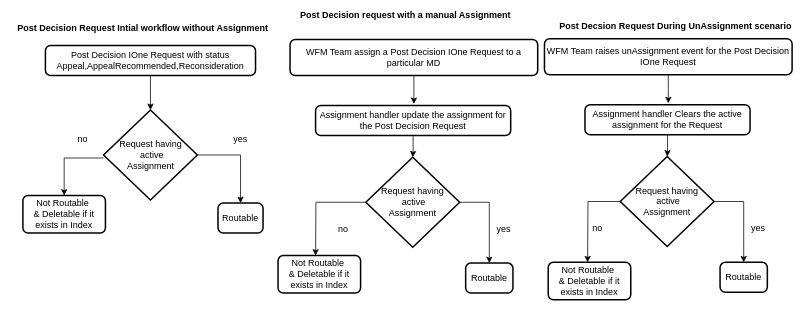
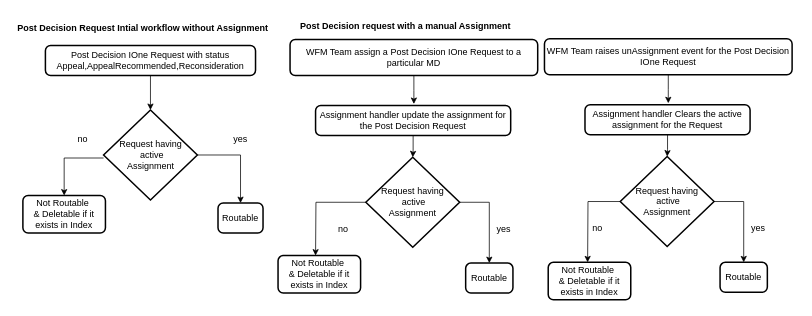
(405, 15) -> (405, 27)
(675, 27) -> none
